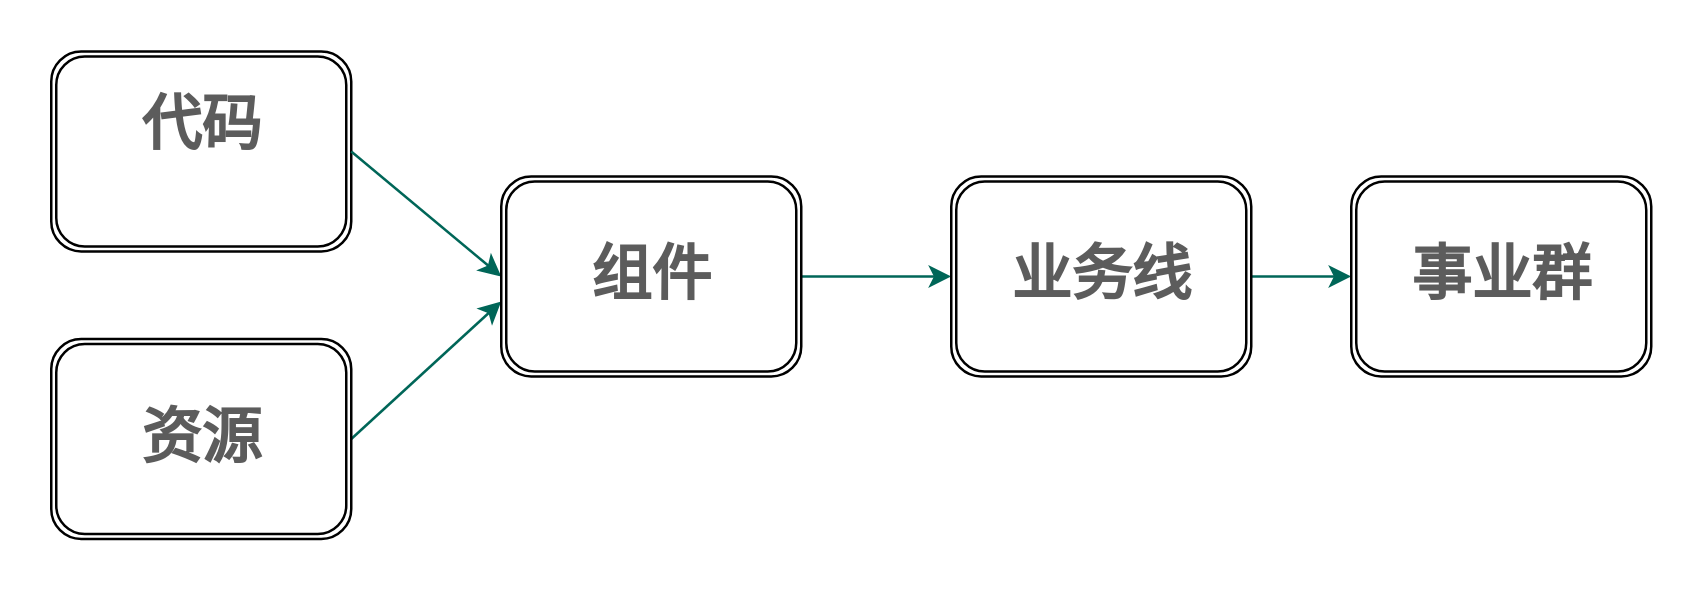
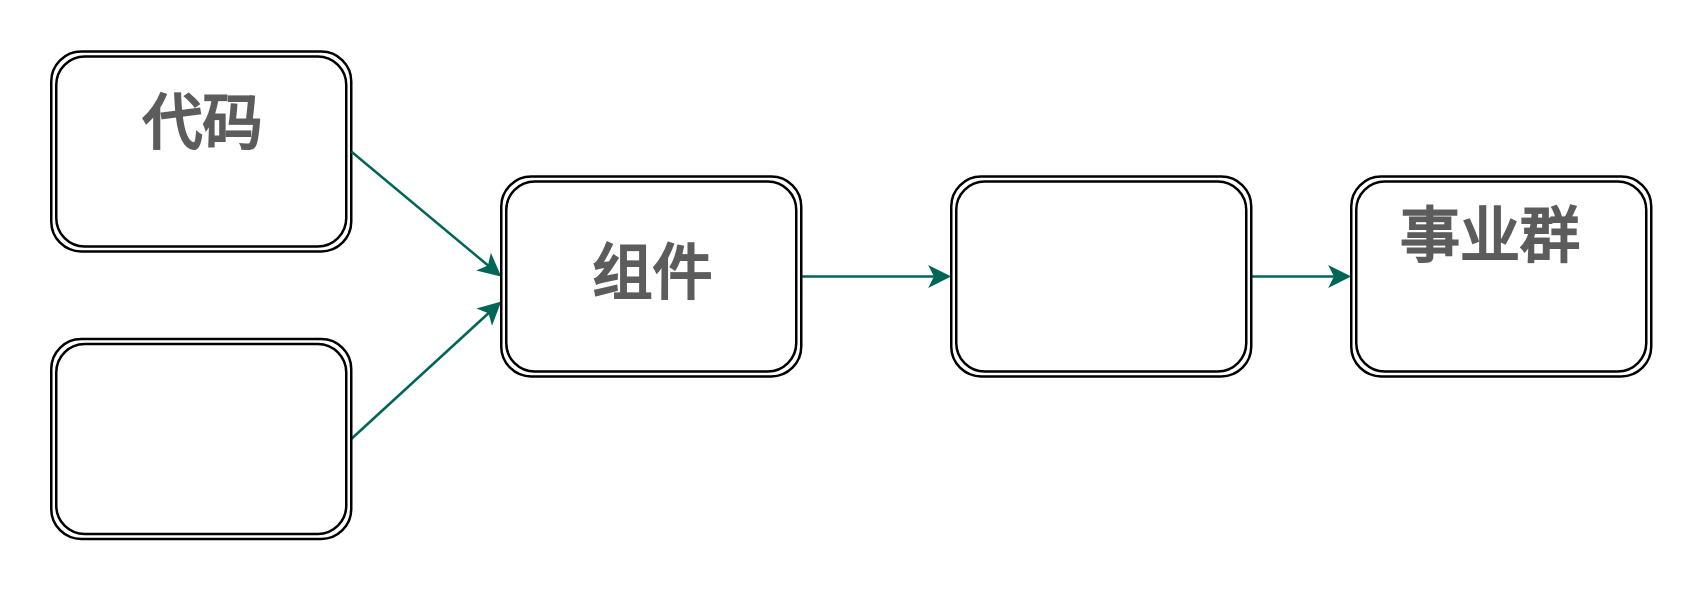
(1101, 276) -> none
(1501, 276) -> (1489, 239)
(201, 439) -> none
